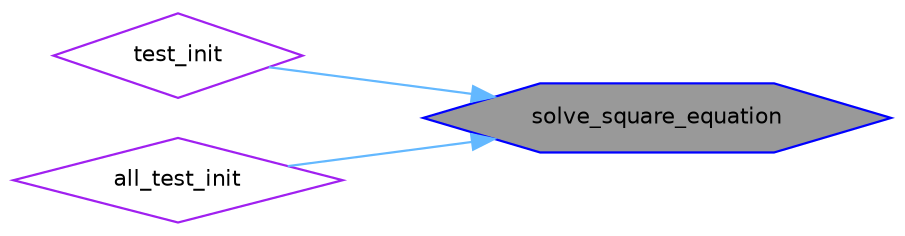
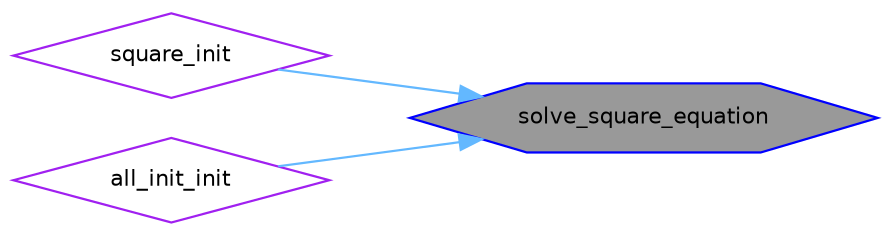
(178, 56) -> (171, 56)
(178, 180) -> (171, 180)
